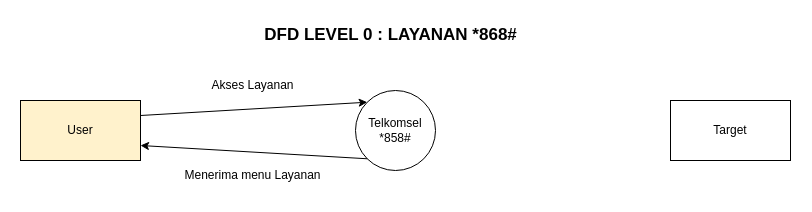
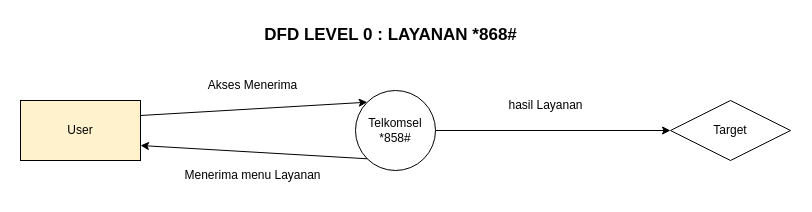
(253, 86) -> (253, 86)
none -> (546, 106)
none -> (550, 131)
(731, 131) -> (731, 131)
